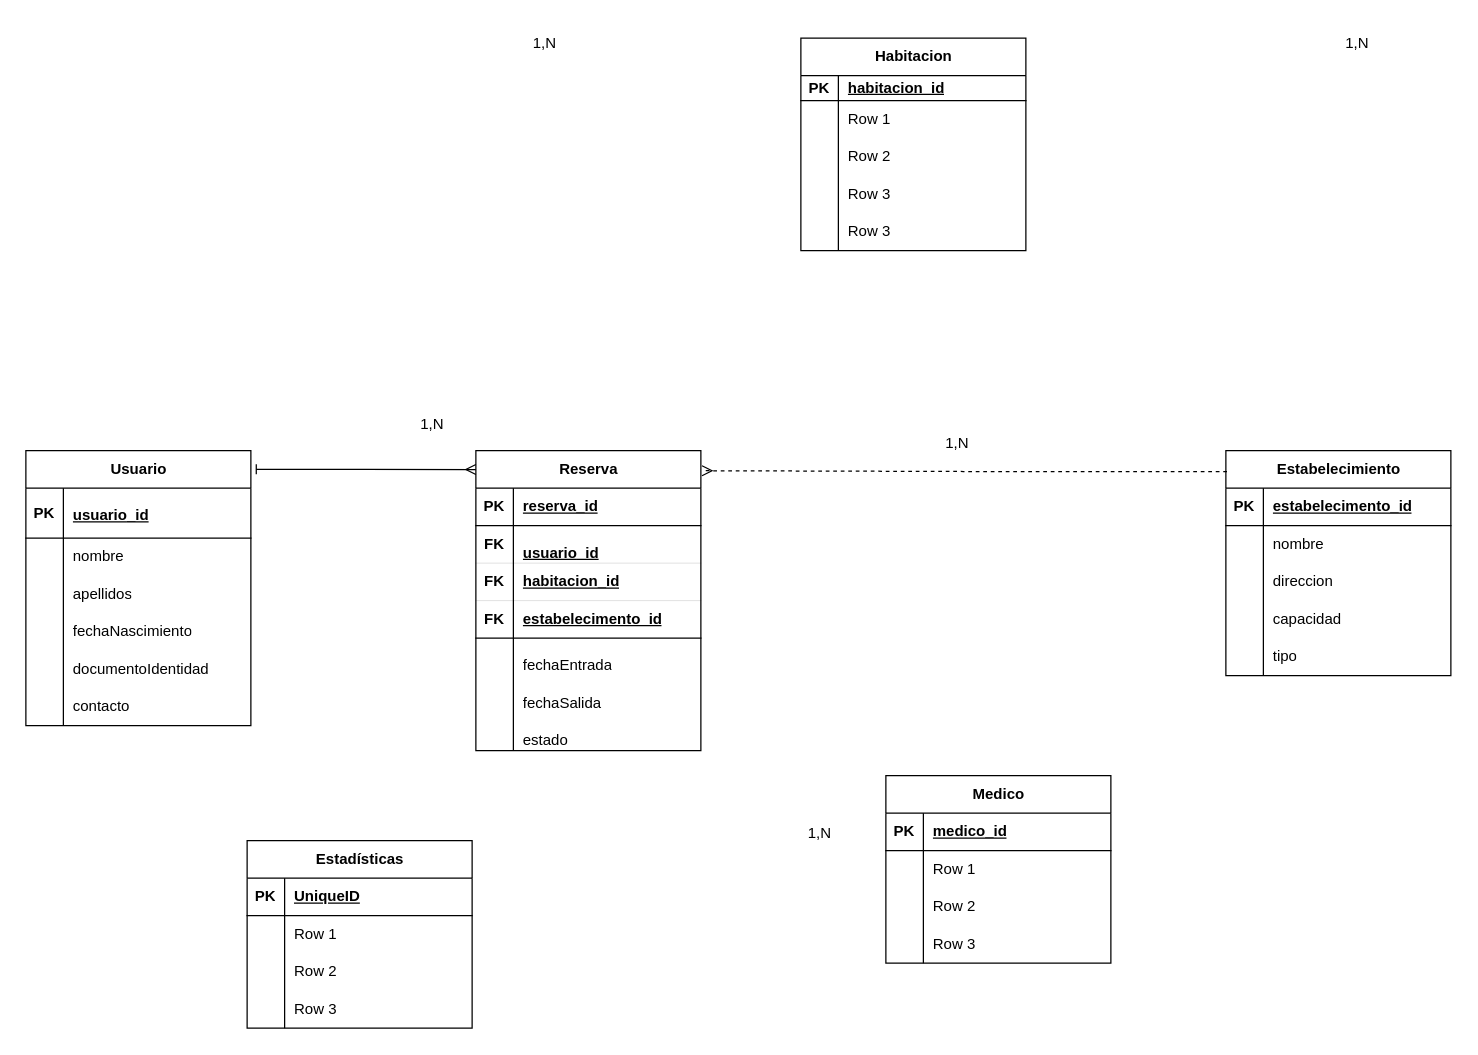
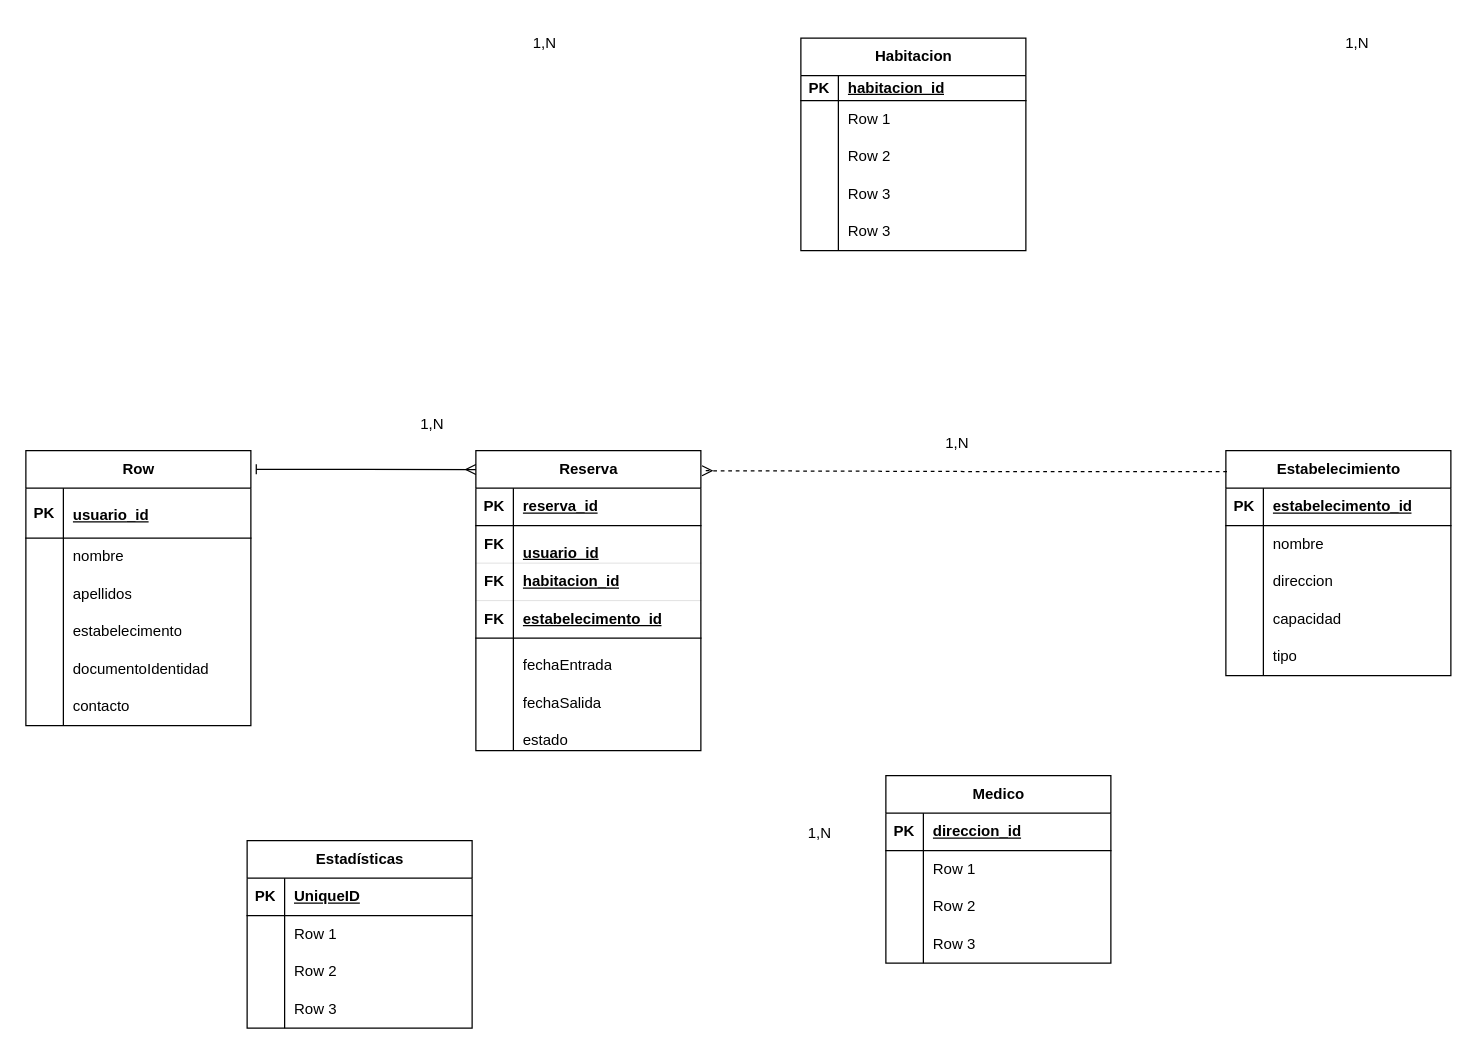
(139, 469) -> (139, 469)
(136, 632) -> (132, 632)
(967, 832) -> (978, 832)
